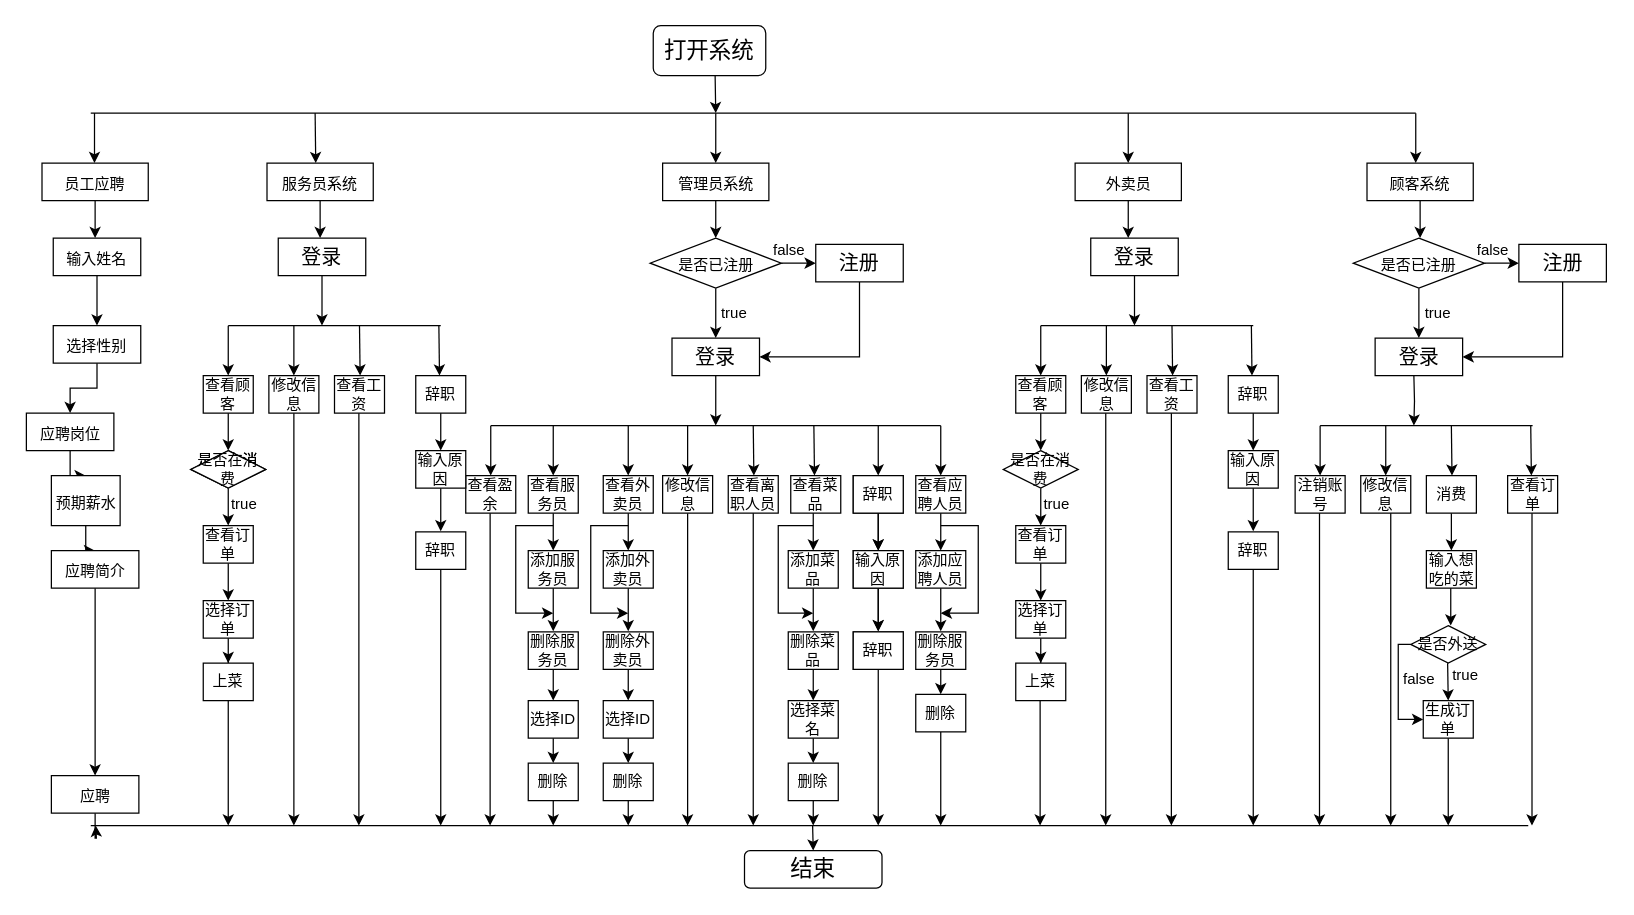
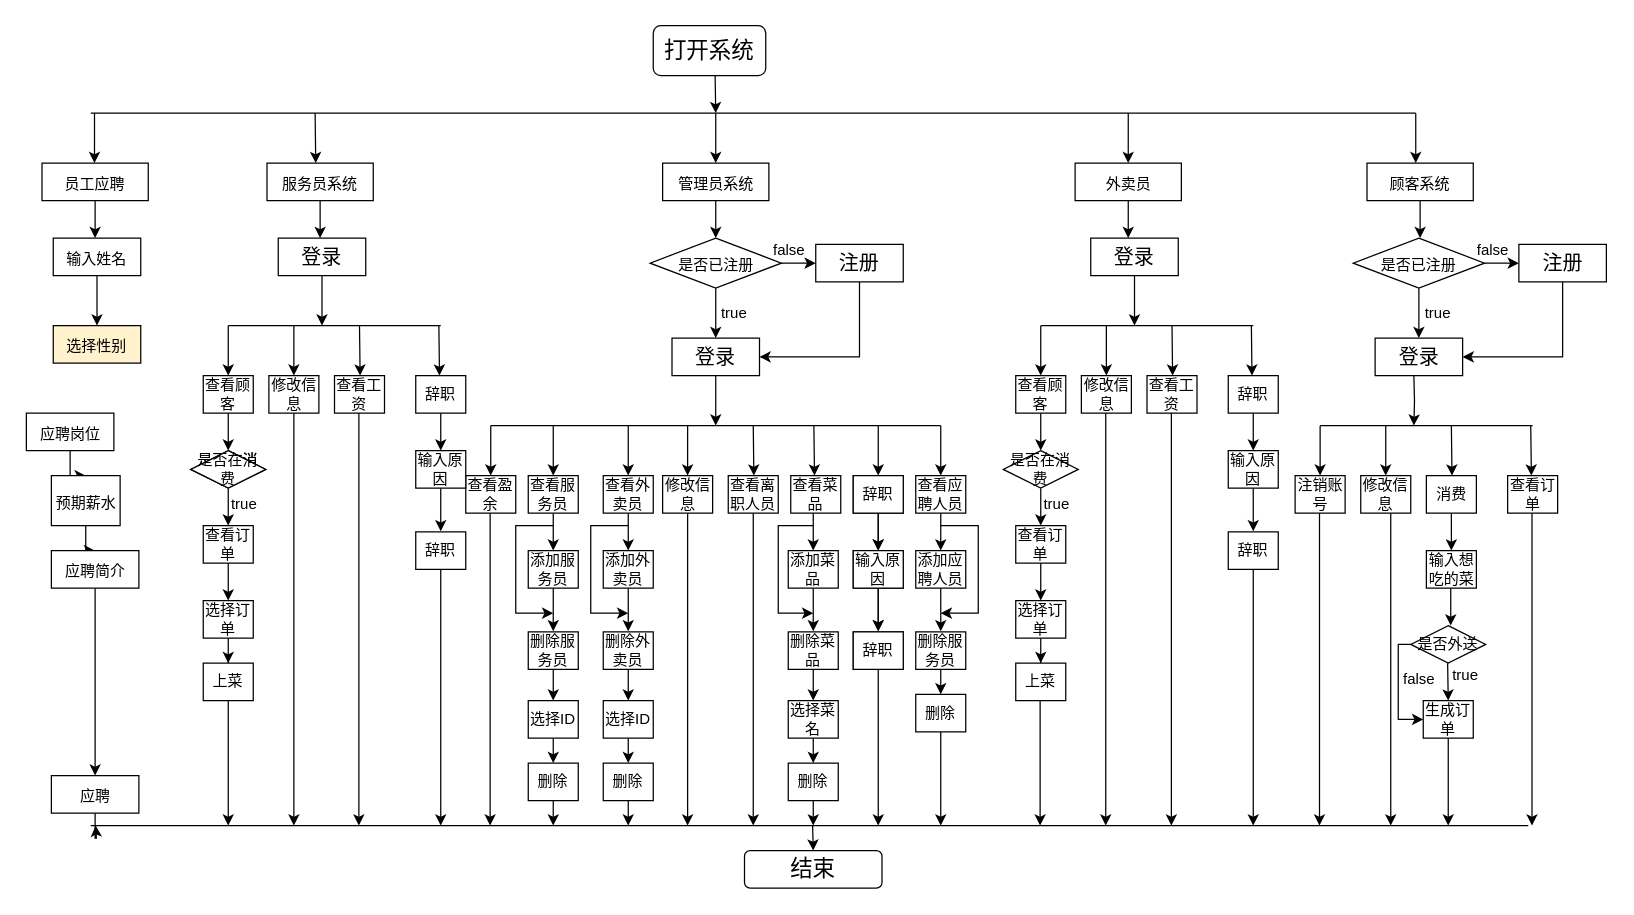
(97, 344) -> (97, 344)
(88, 388) -> none
